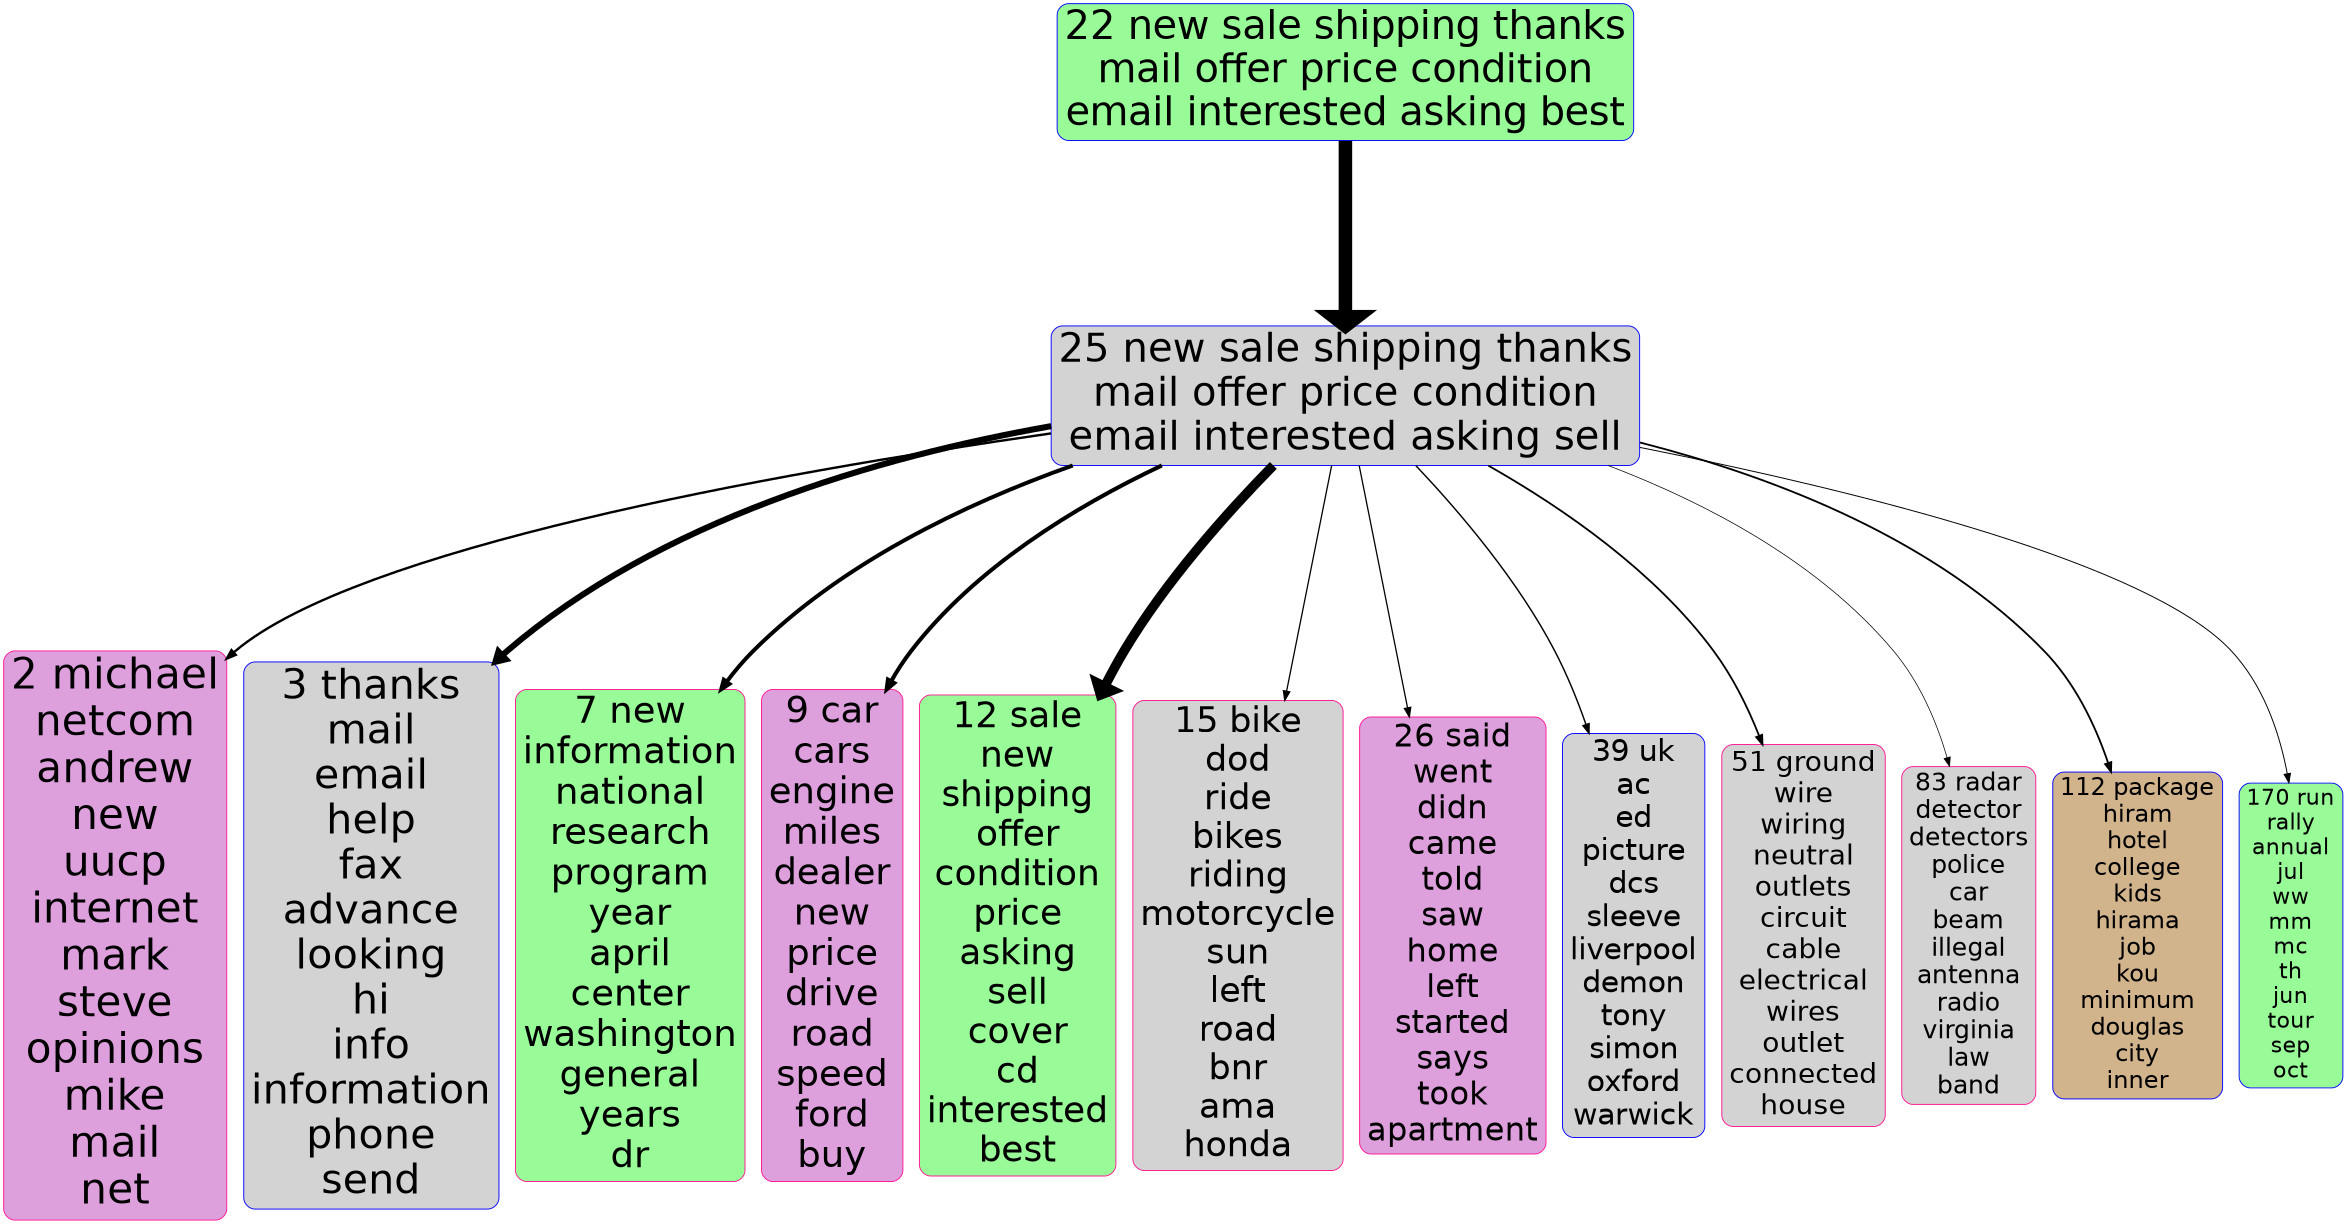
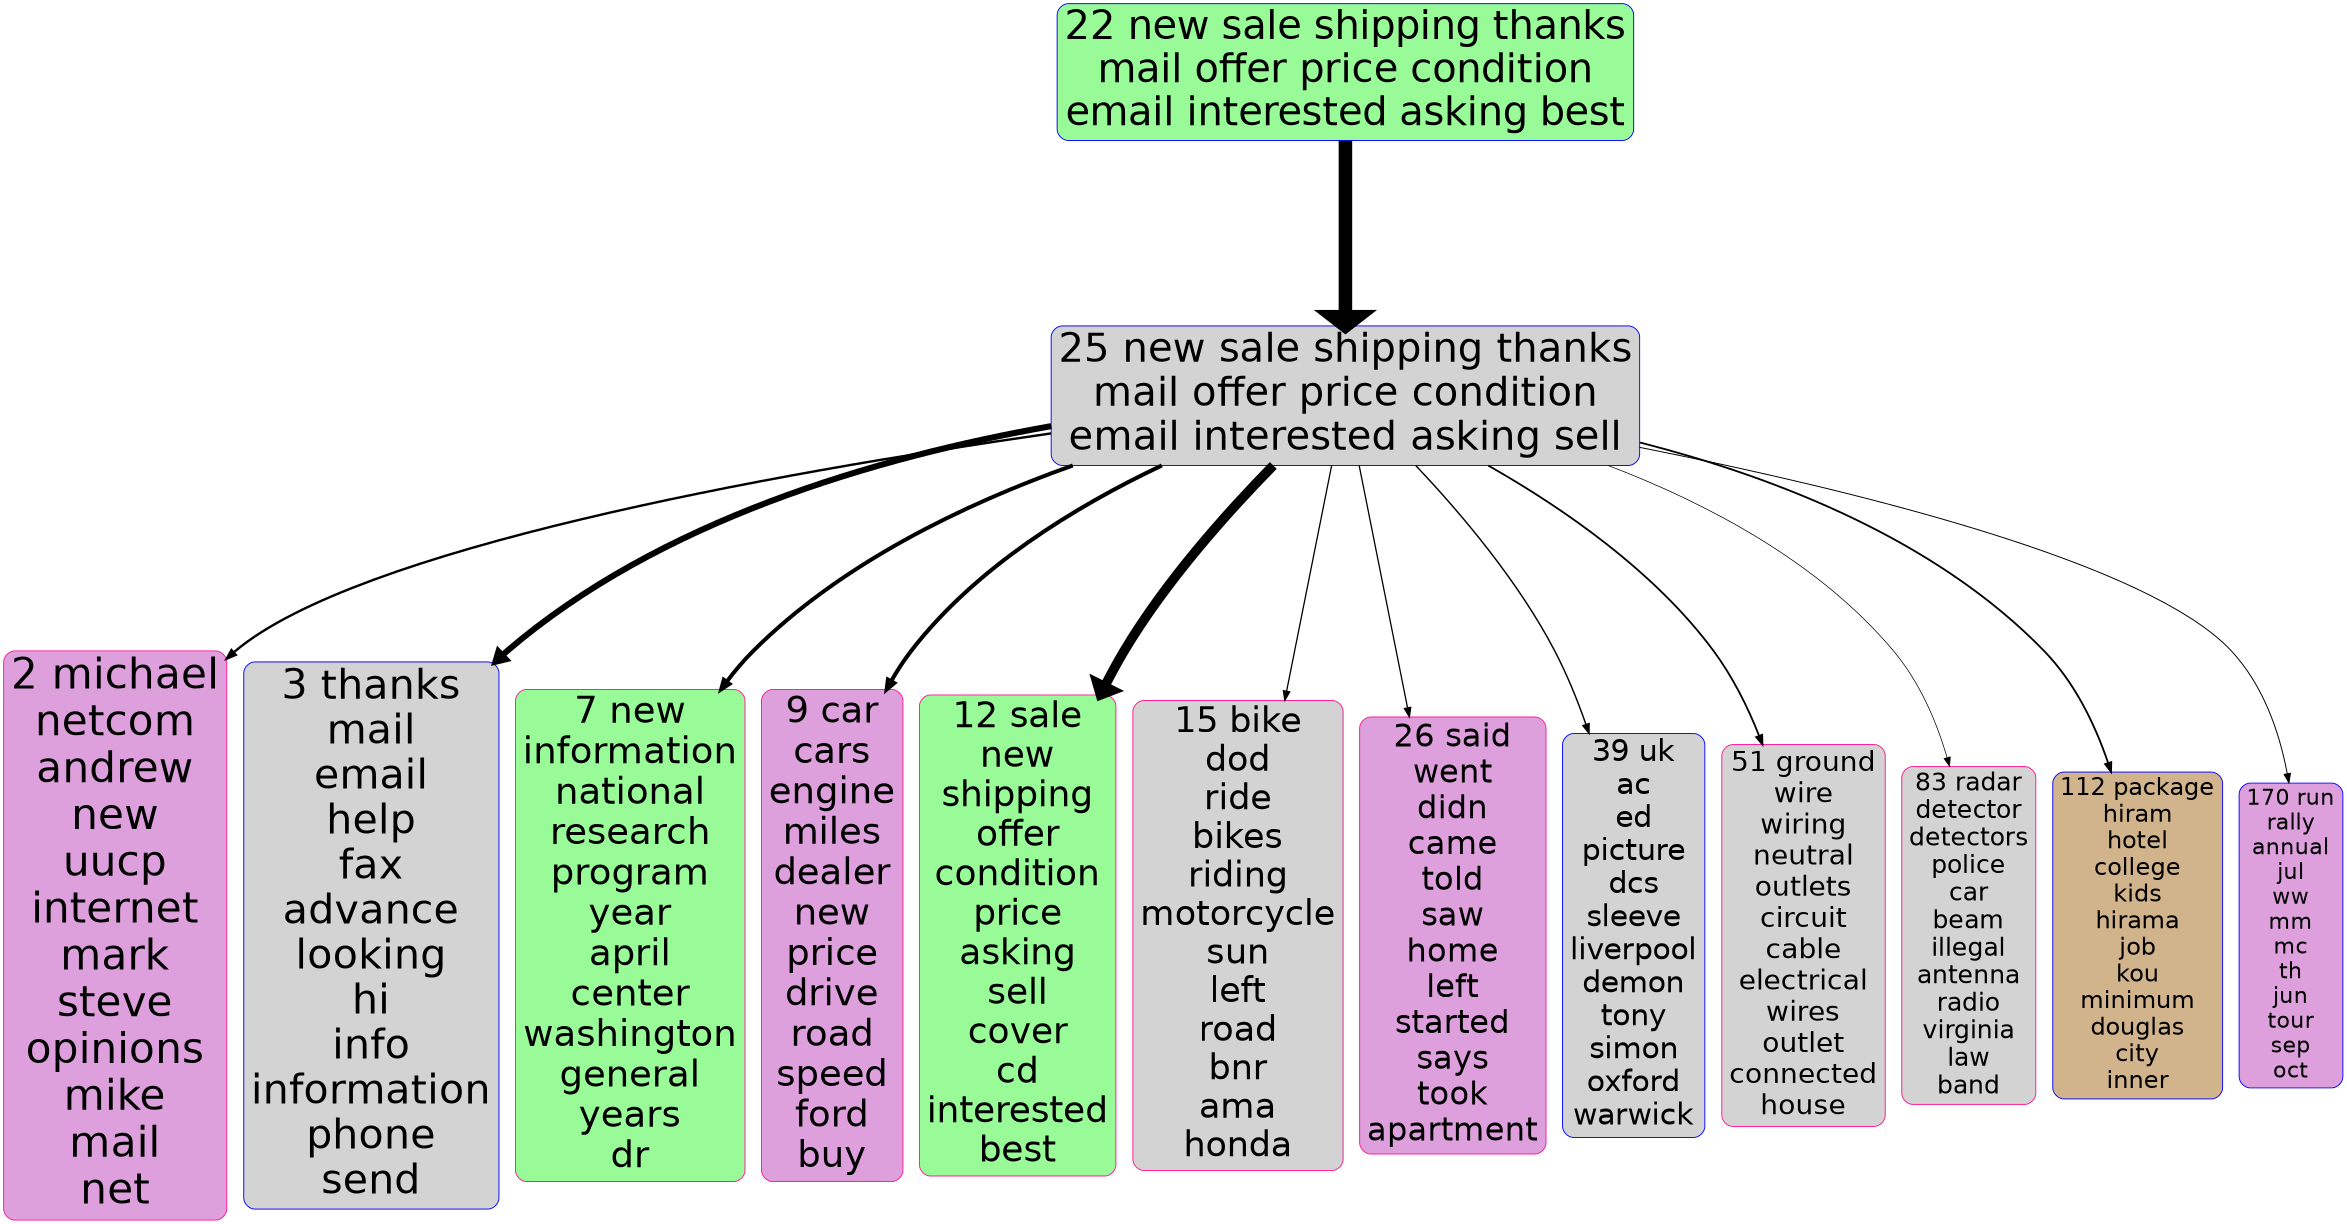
(2291, 935) -> (2291, 935)
